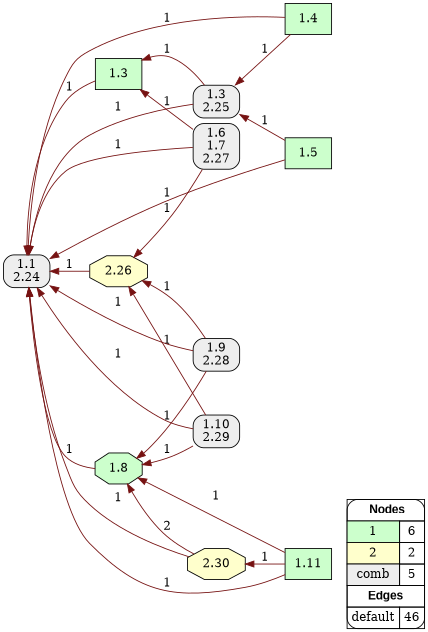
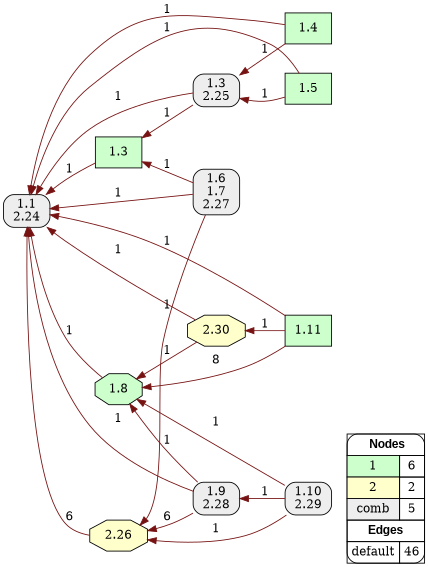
(70, 265) -> (70, 517)
(168, 287) -> (168, 517)
(106, 376) -> (267, 499)
(216, 496) -> (216, 360)
(168, 527) -> (168, 351)
